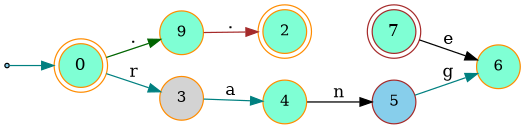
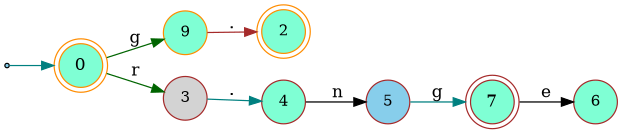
(134, 38) -> (135, 38)
(498, 67) -> (596, 102)
(128, 81) -> (130, 81)
(440, 86) -> (432, 102)
(231, 90) -> (232, 90)
(182, 98) -> (185, 98)
(285, 102) -> (284, 102)
